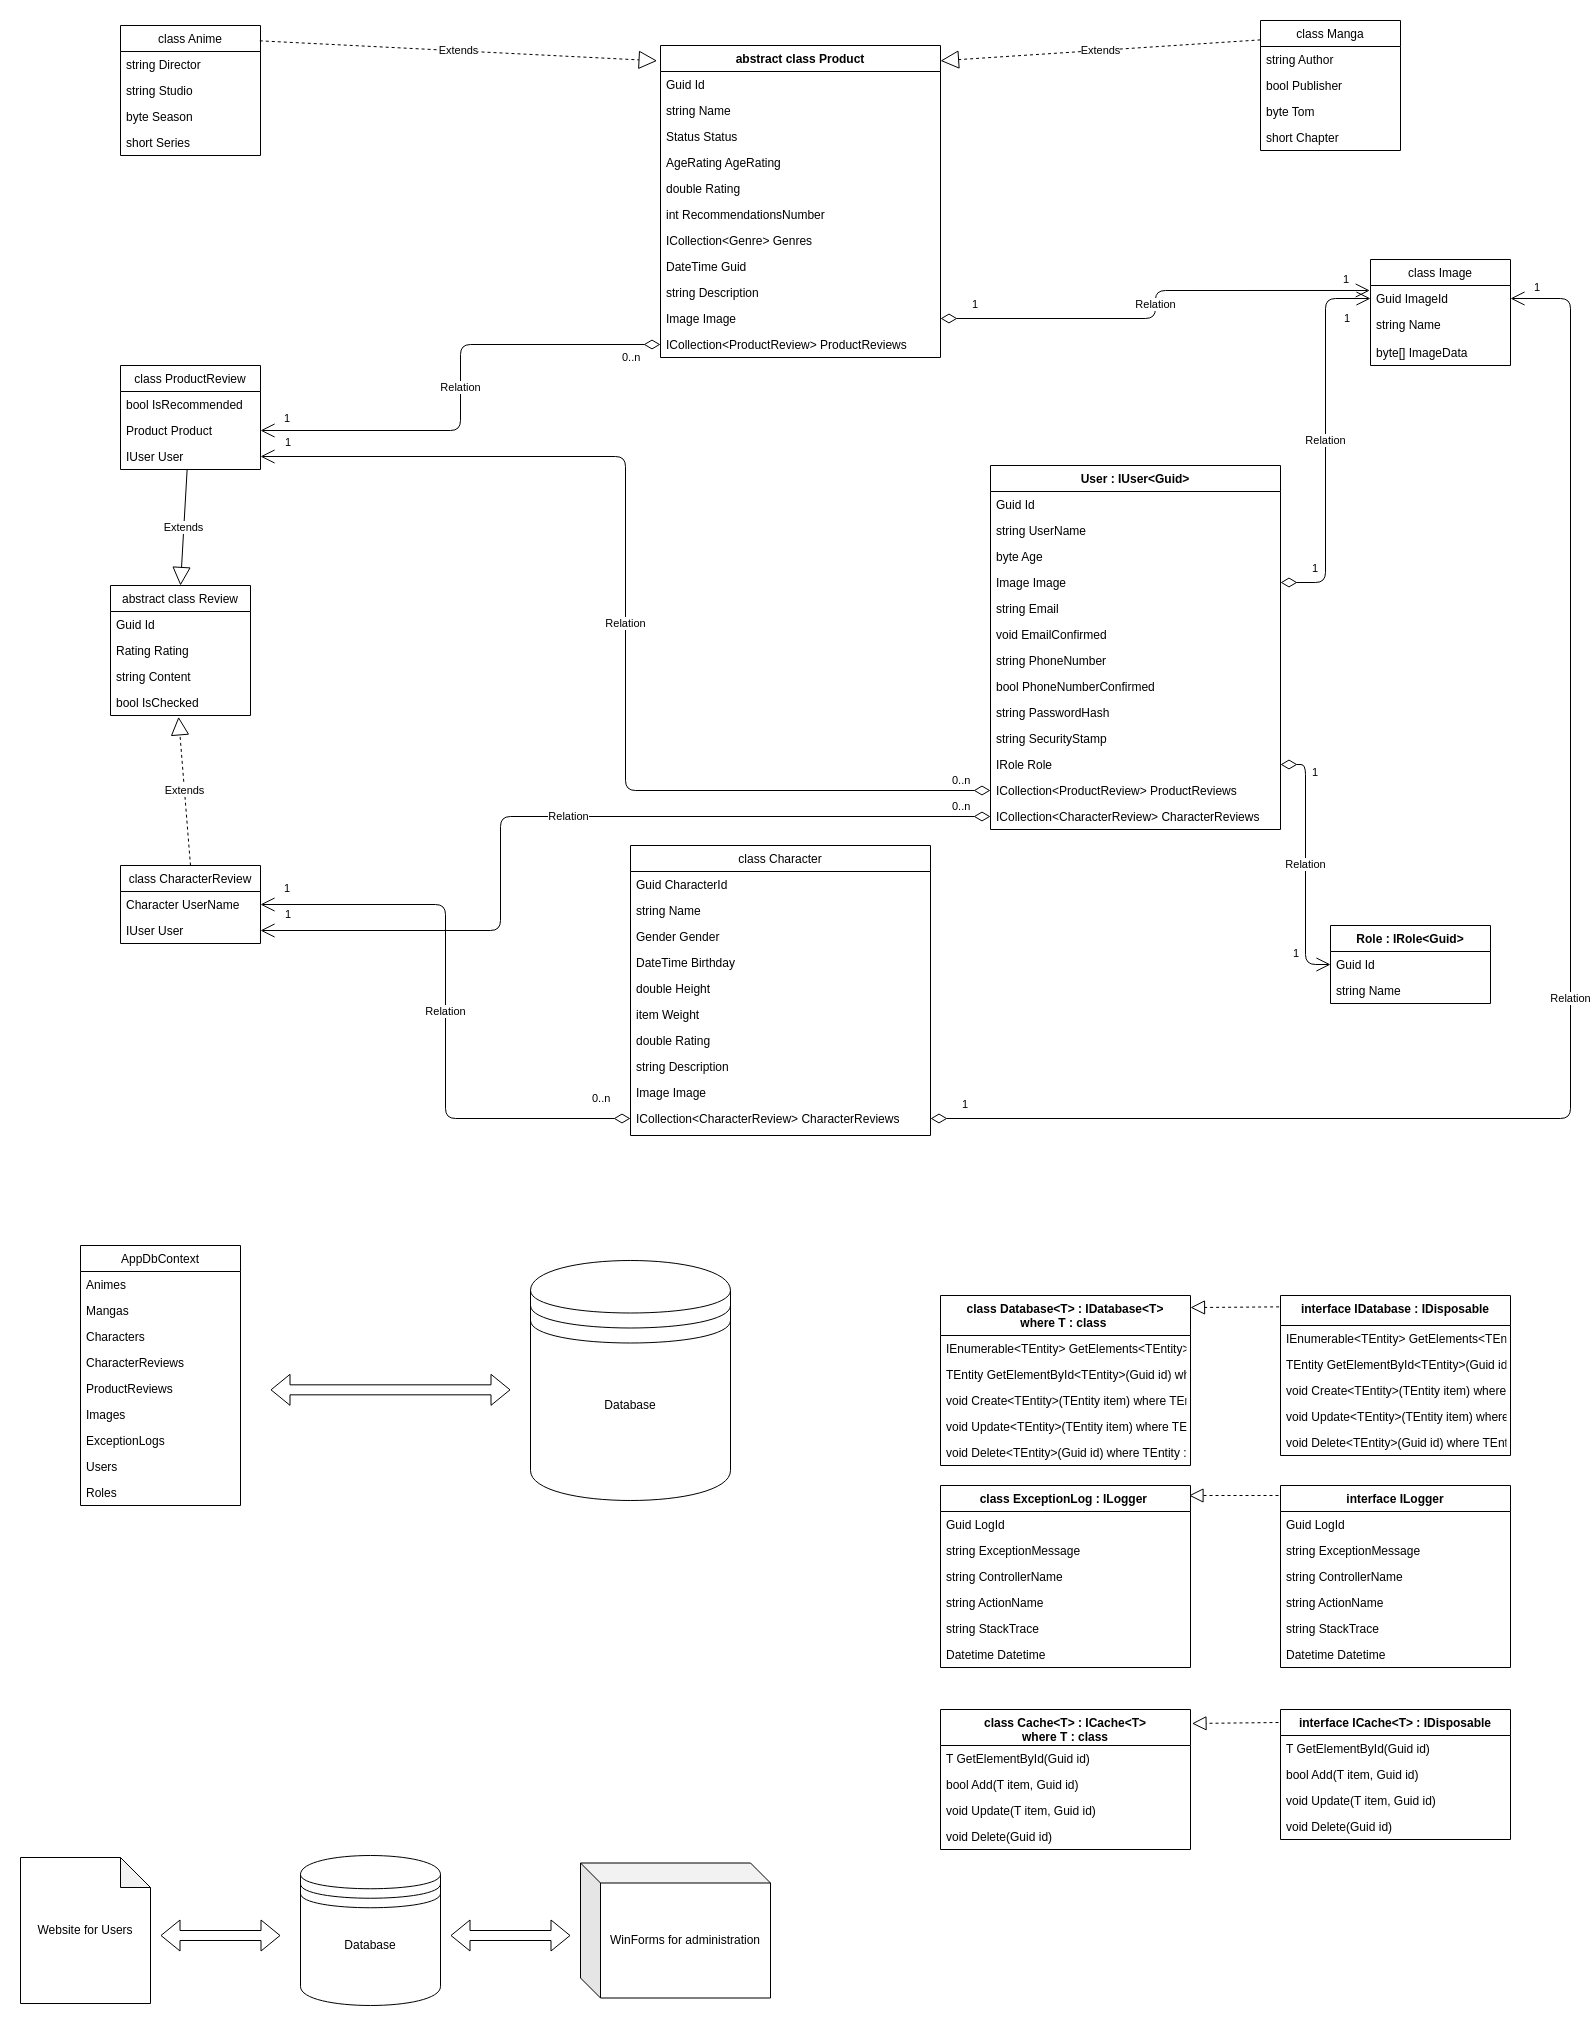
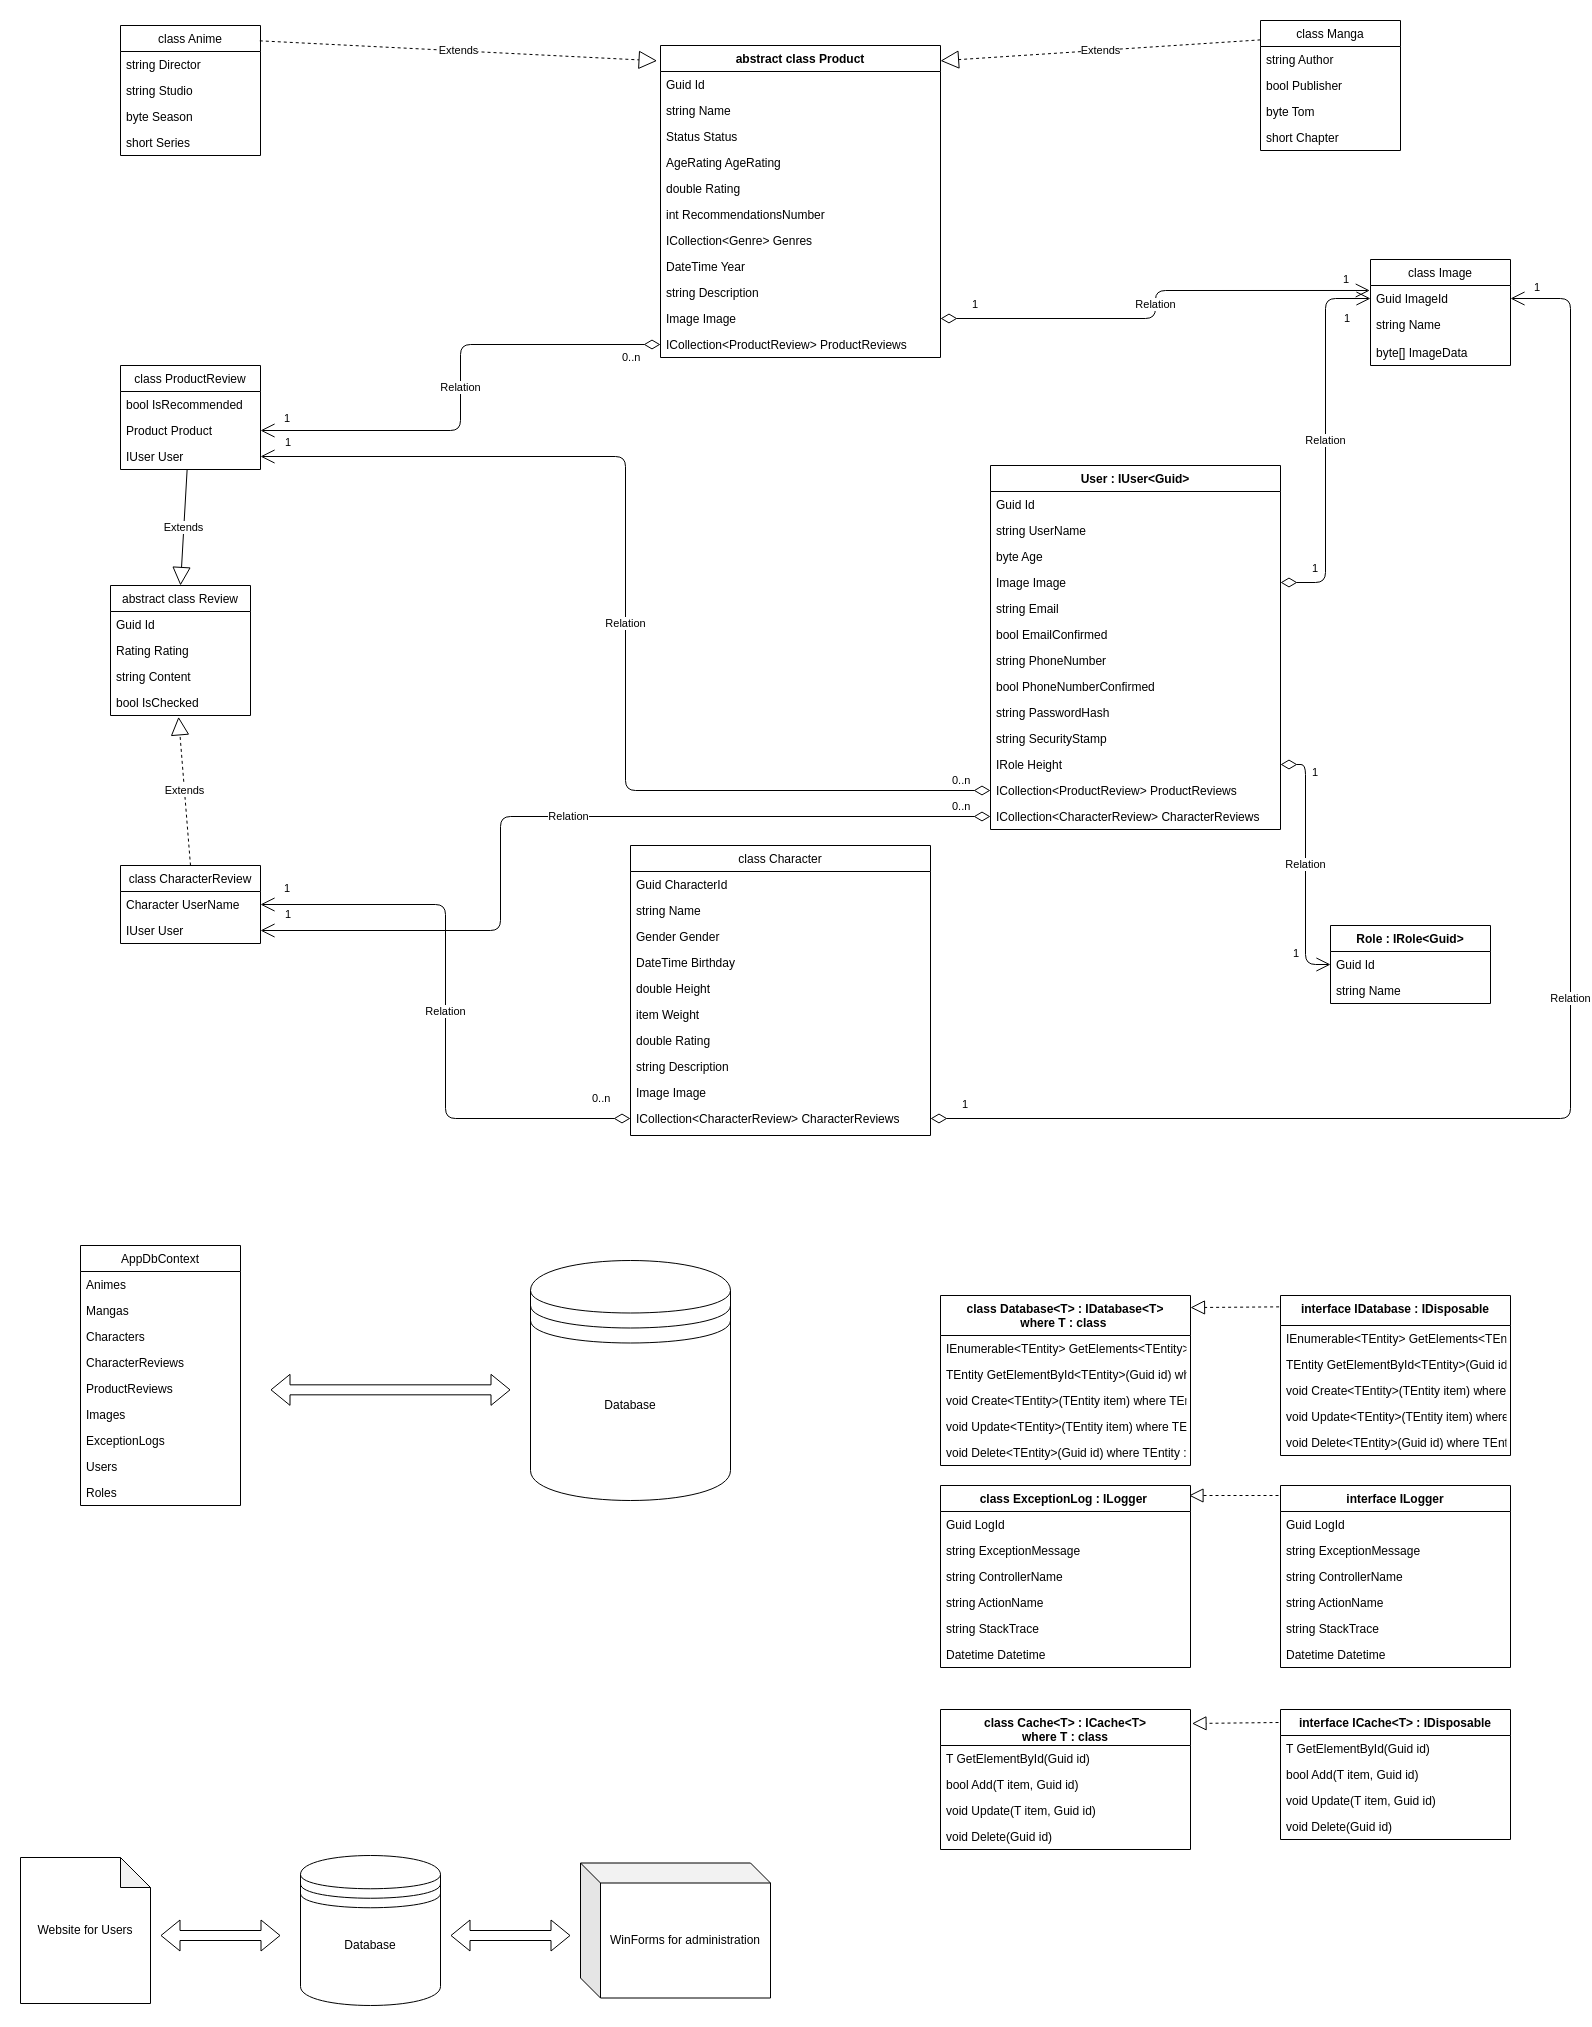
(705, 267) -> (707, 267)
(1052, 635) -> (1052, 635)
(1025, 765) -> (1032, 765)
